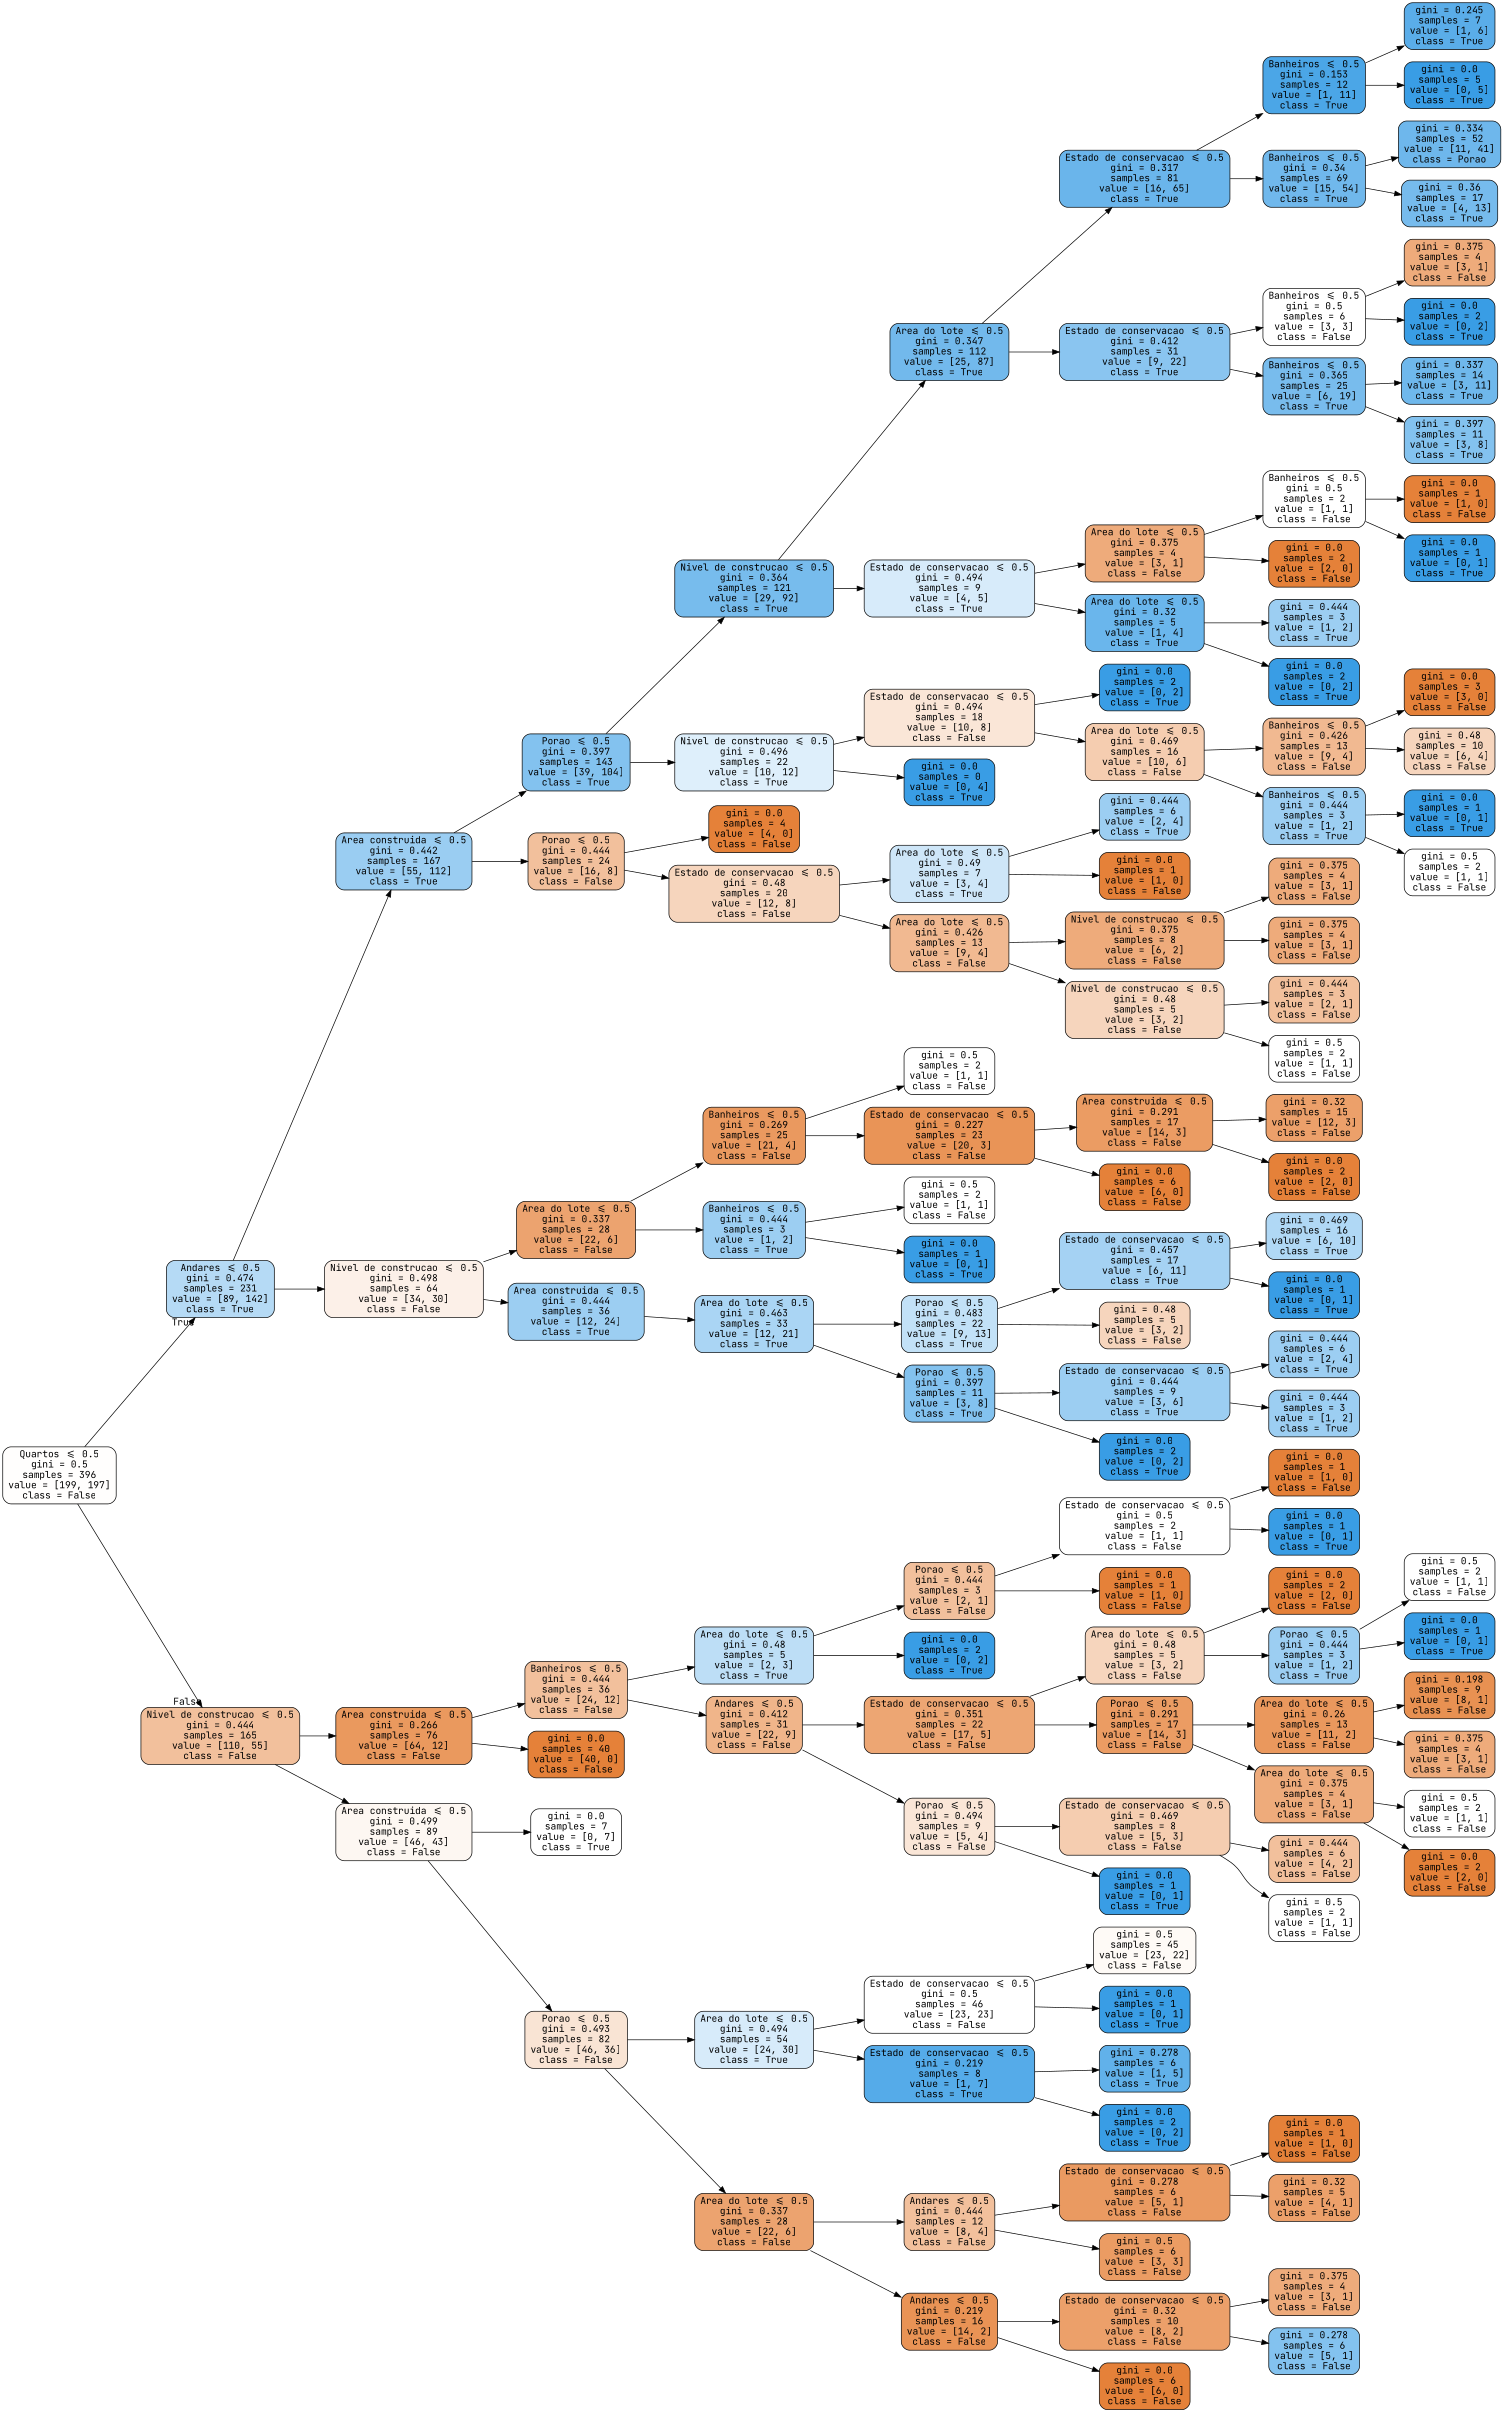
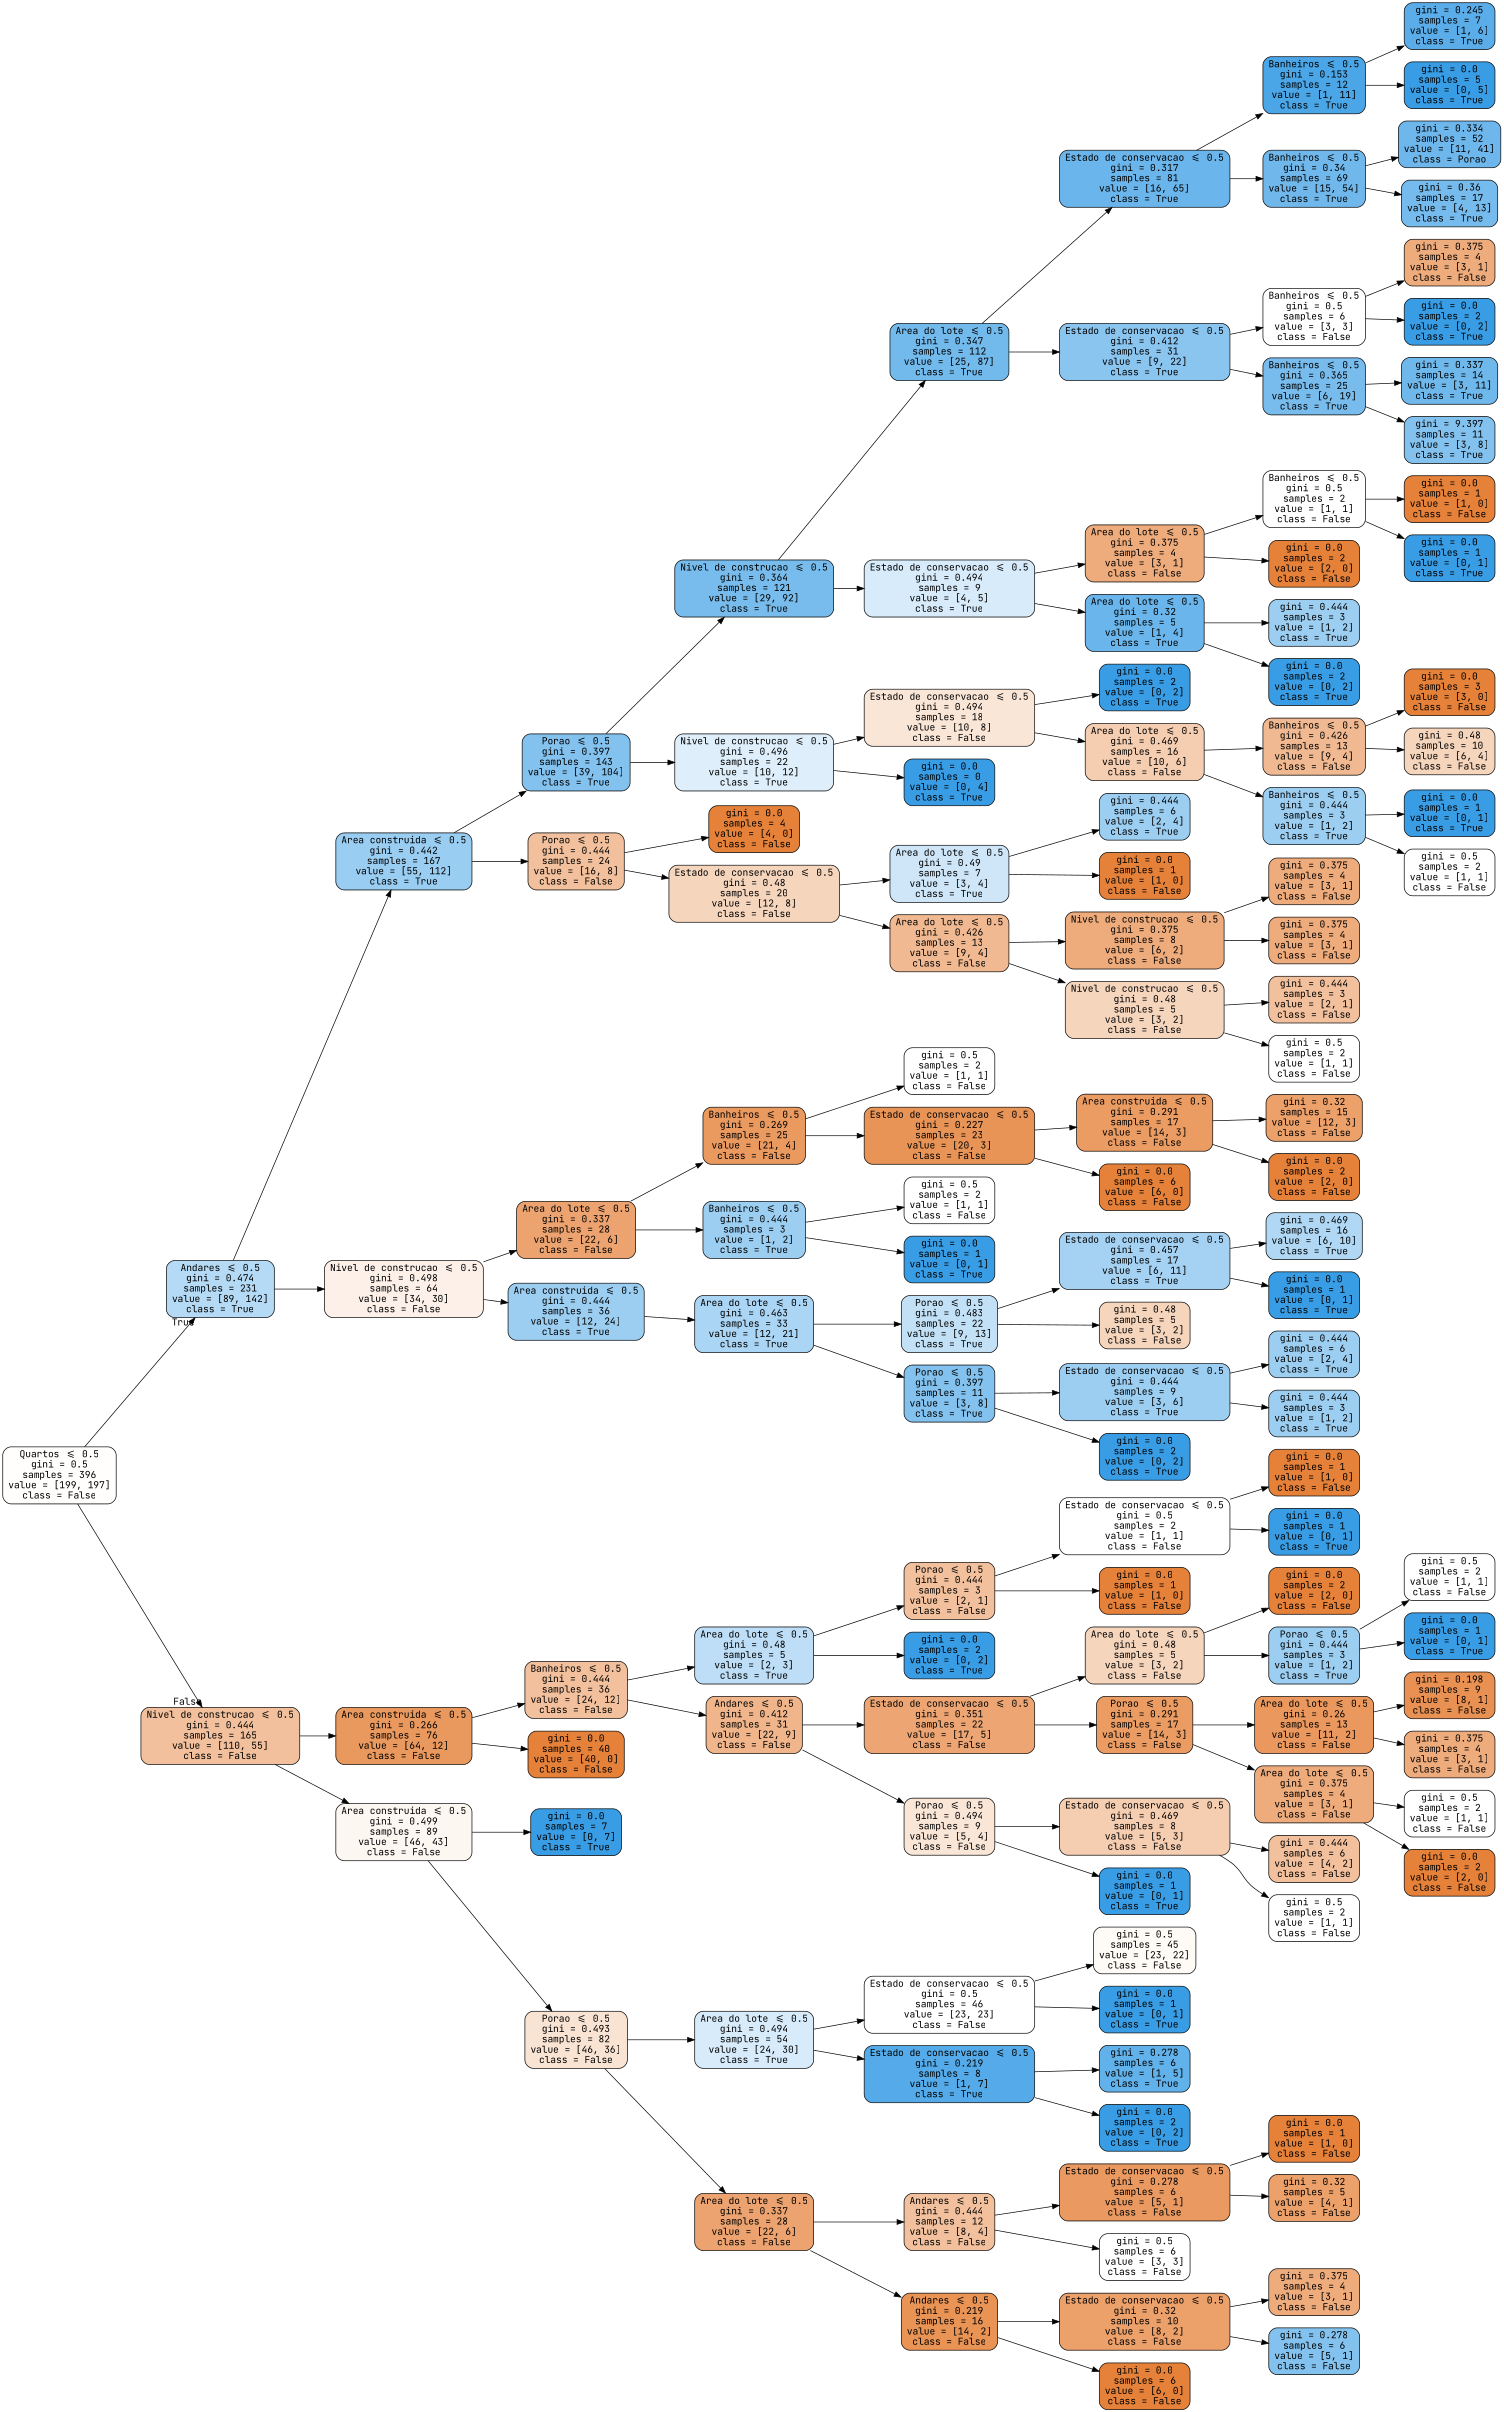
(1450, 440) -> (1450, 440)
(576, 1832) -> (576, 1832)
(1145, 2257) -> (1145, 2257)
